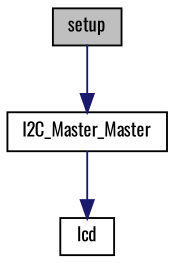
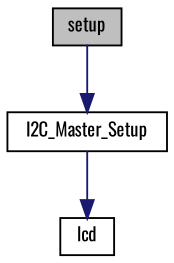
(87, 132) -> (87, 132)
